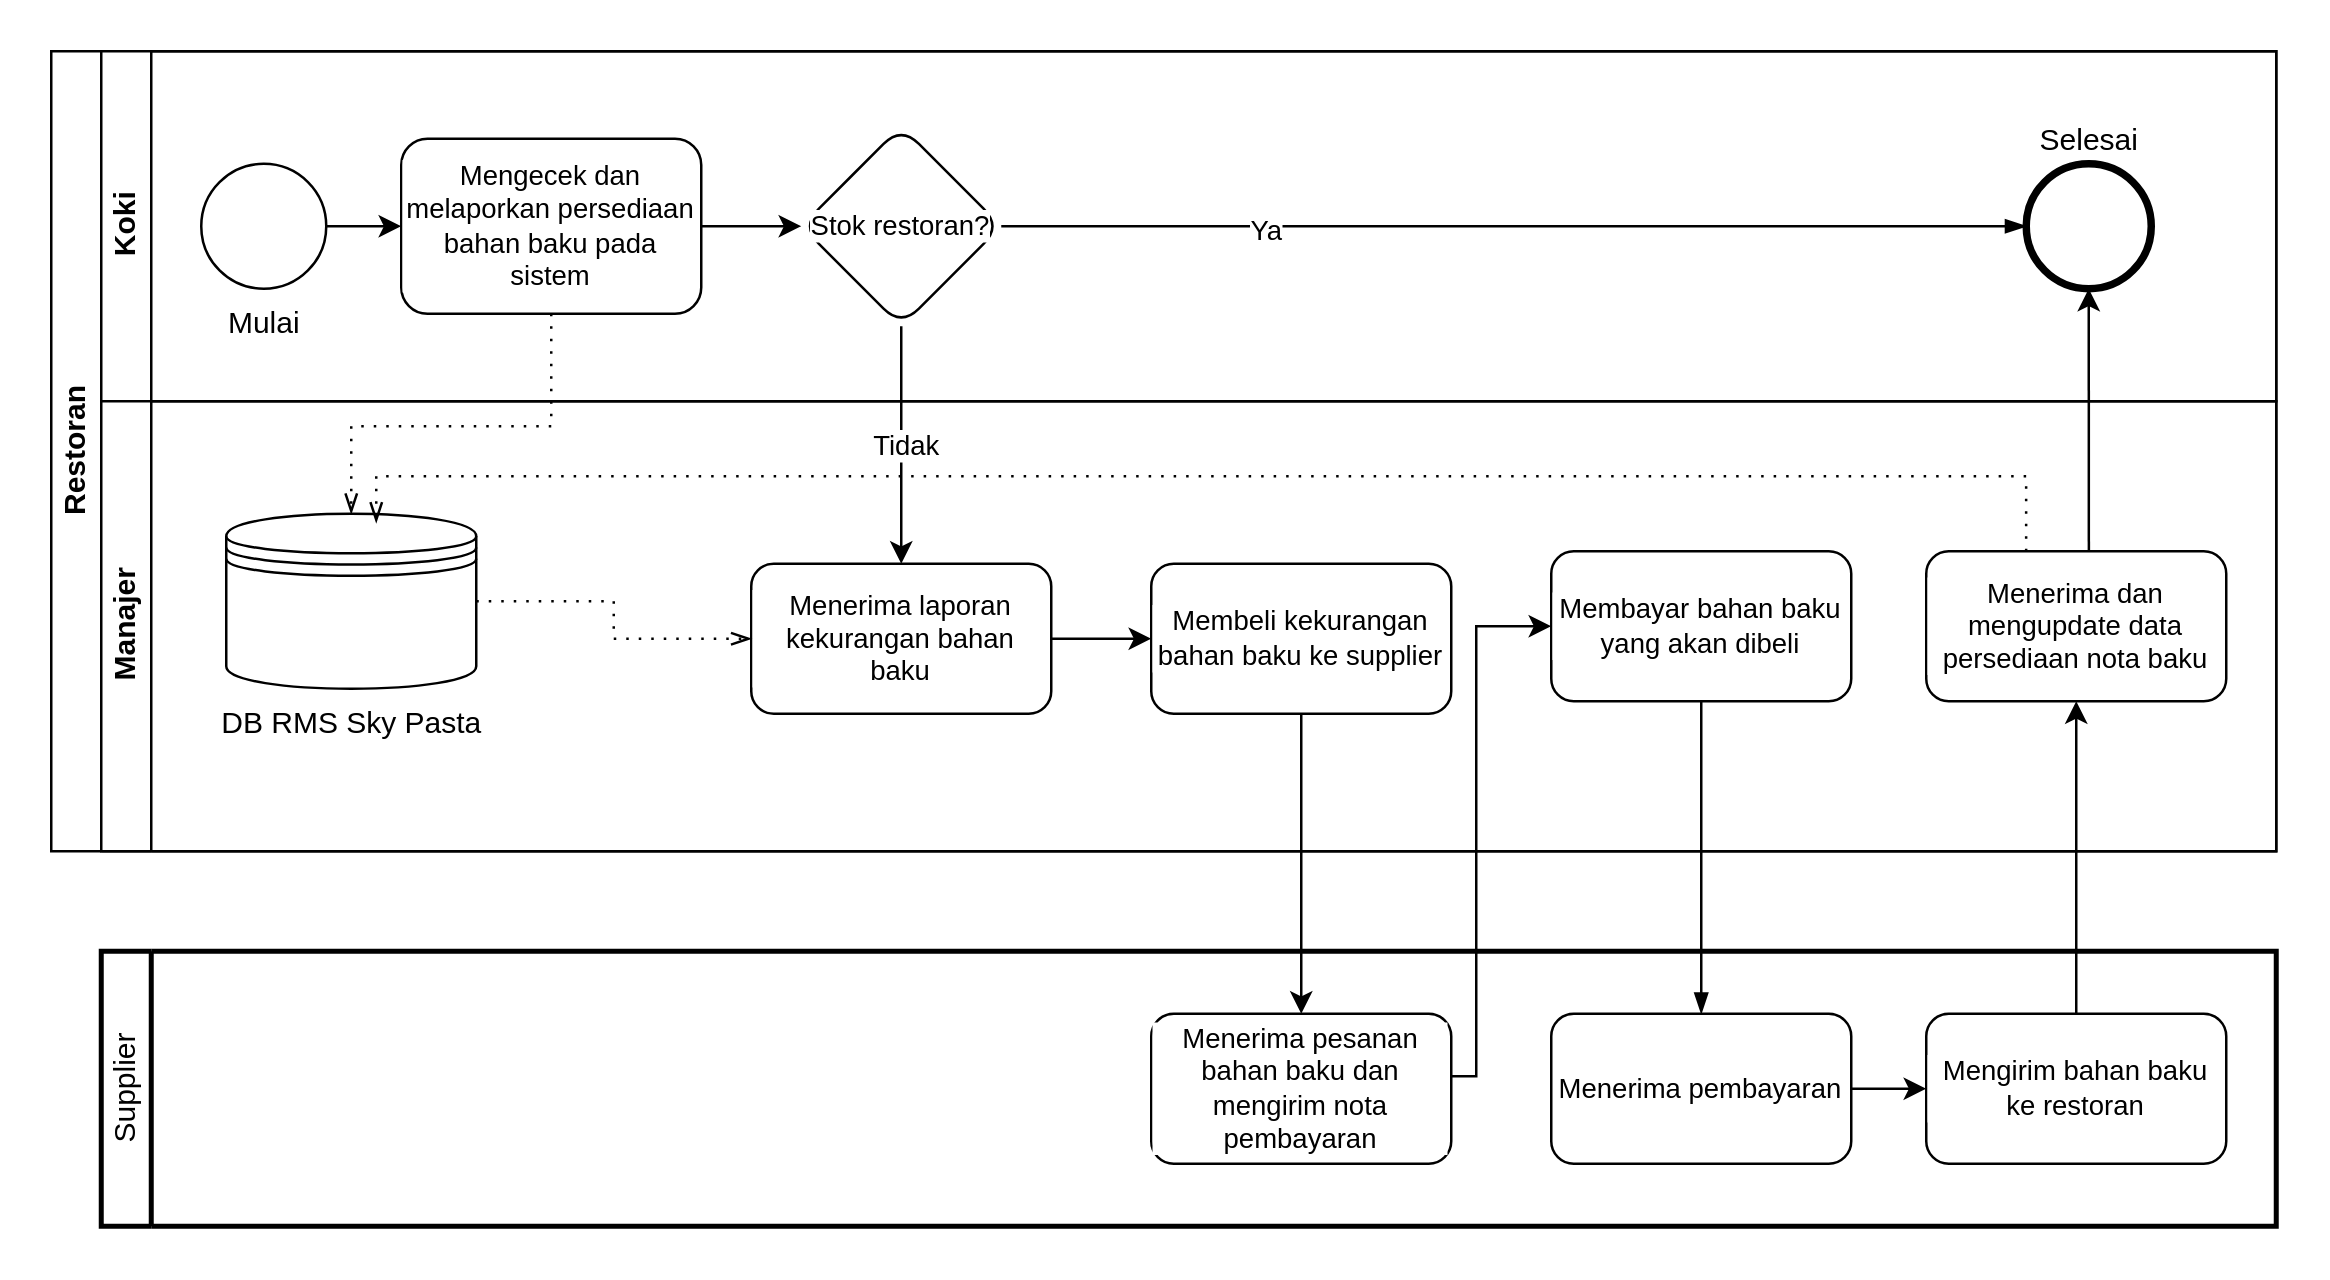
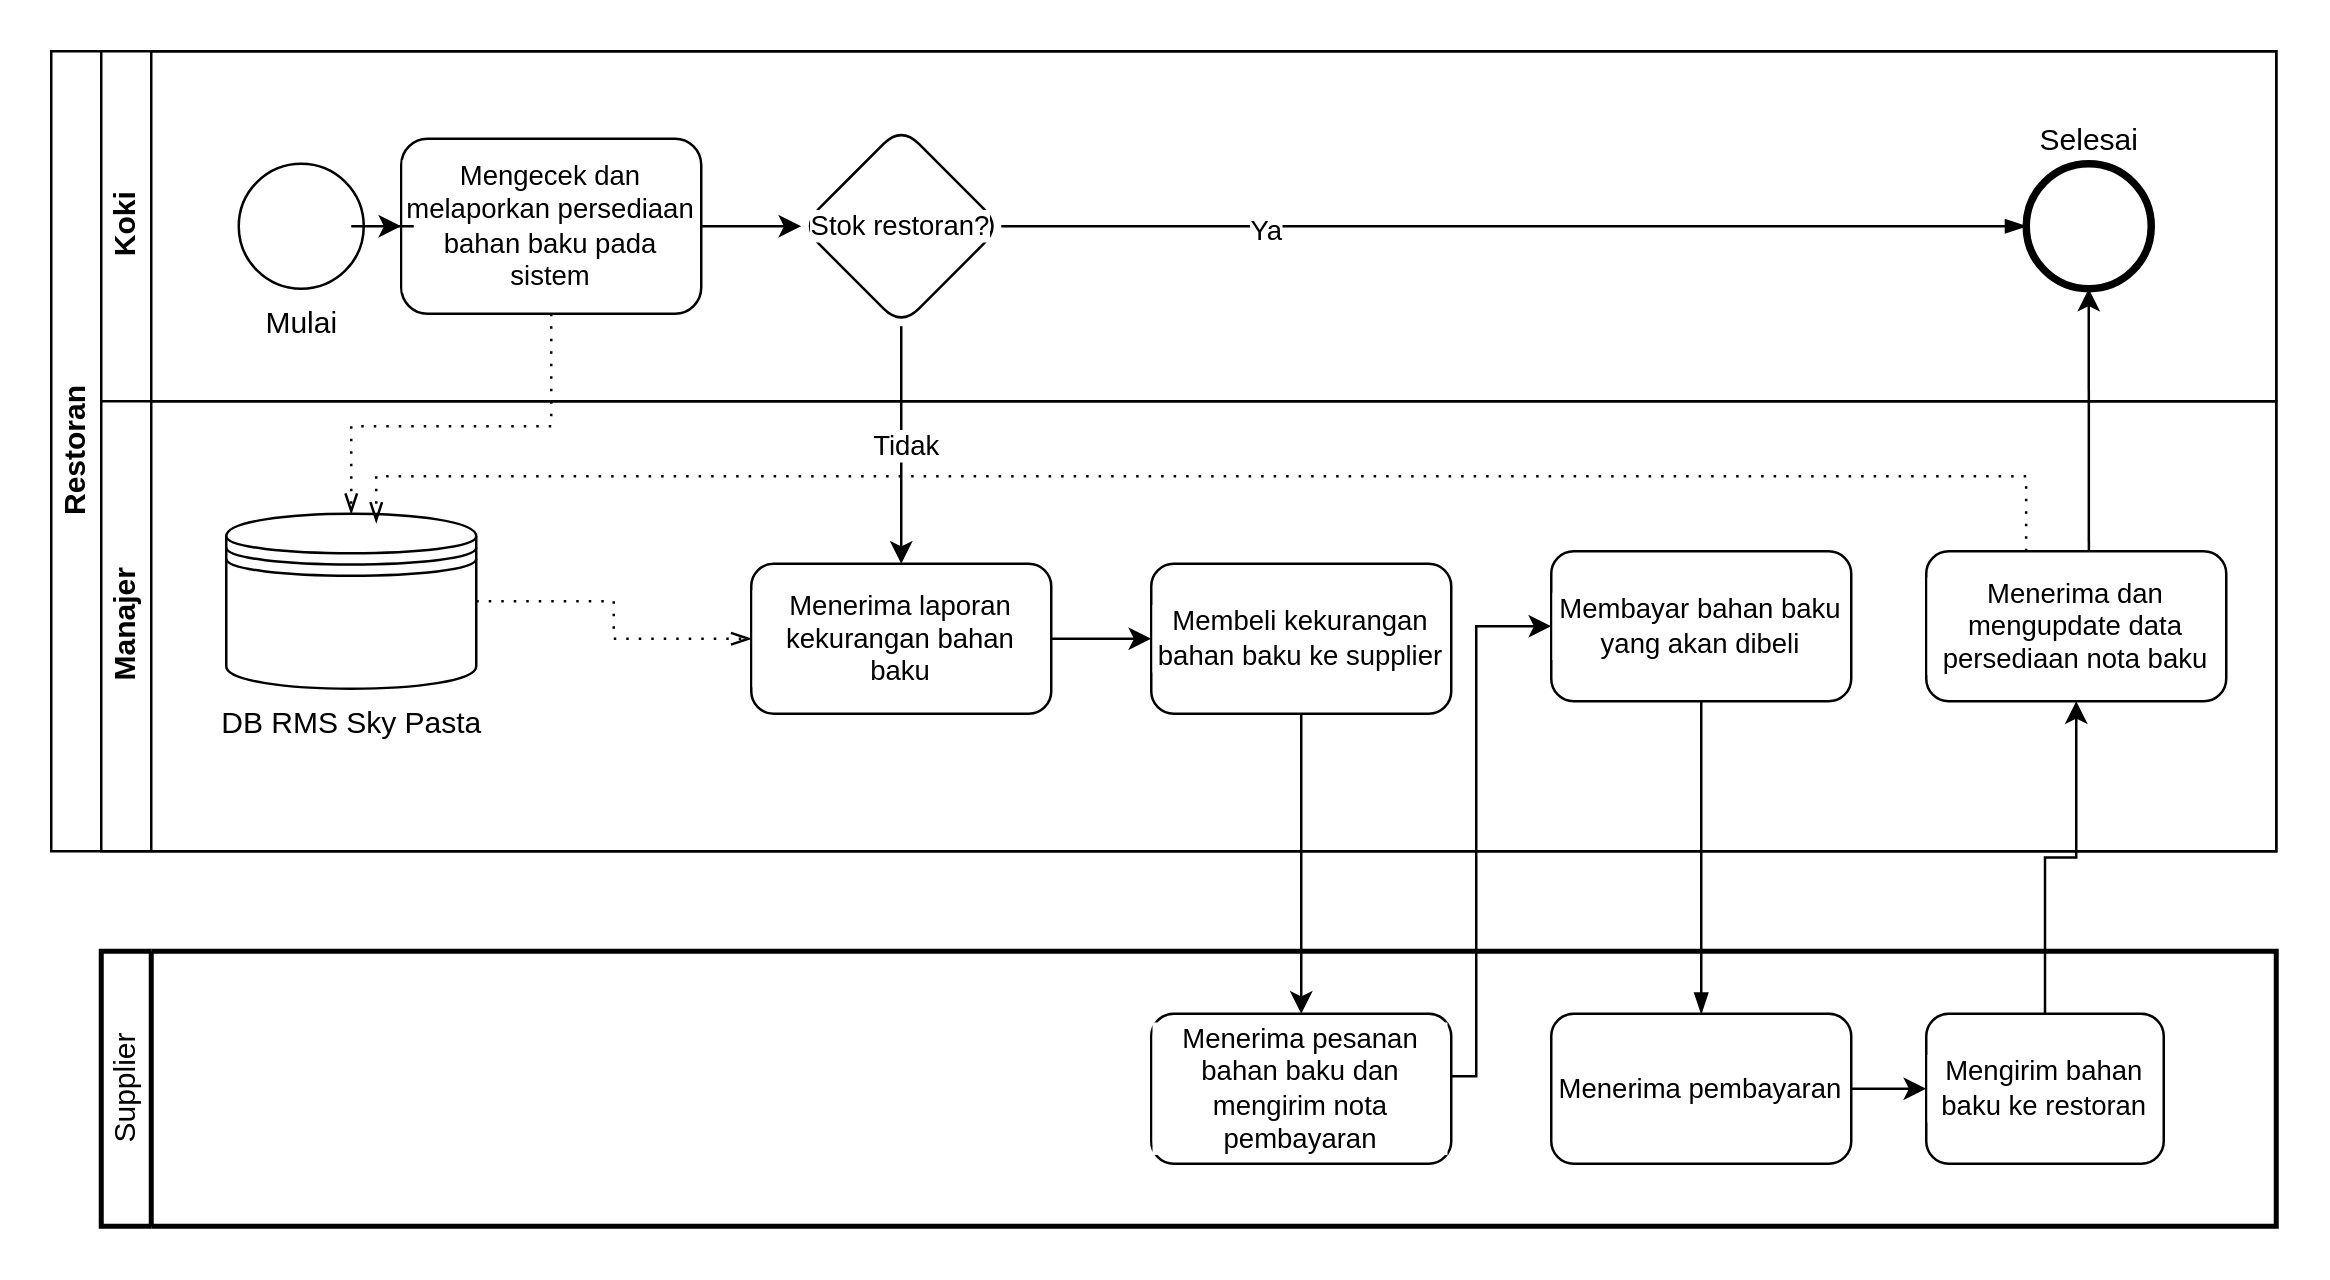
(264, 226) -> (301, 226)
(2076, 1089) -> (2045, 1089)
